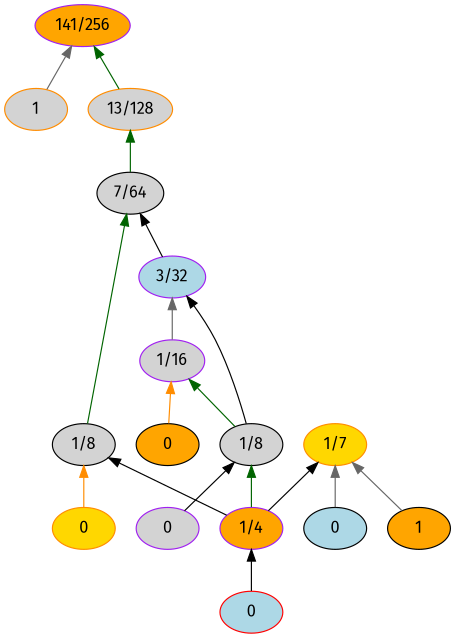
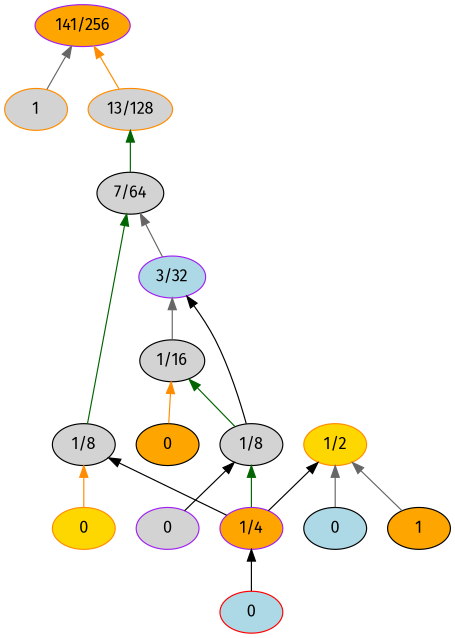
(110, 73) -> (110, 73)
(154, 241) -> (154, 241)
(172, 361) -> (172, 361)
(335, 445) -> (335, 445)
